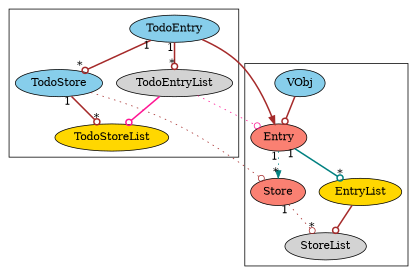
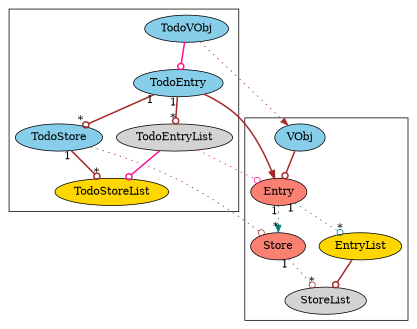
none -> (187, 29)
(316, 162) -> (316, 217)
